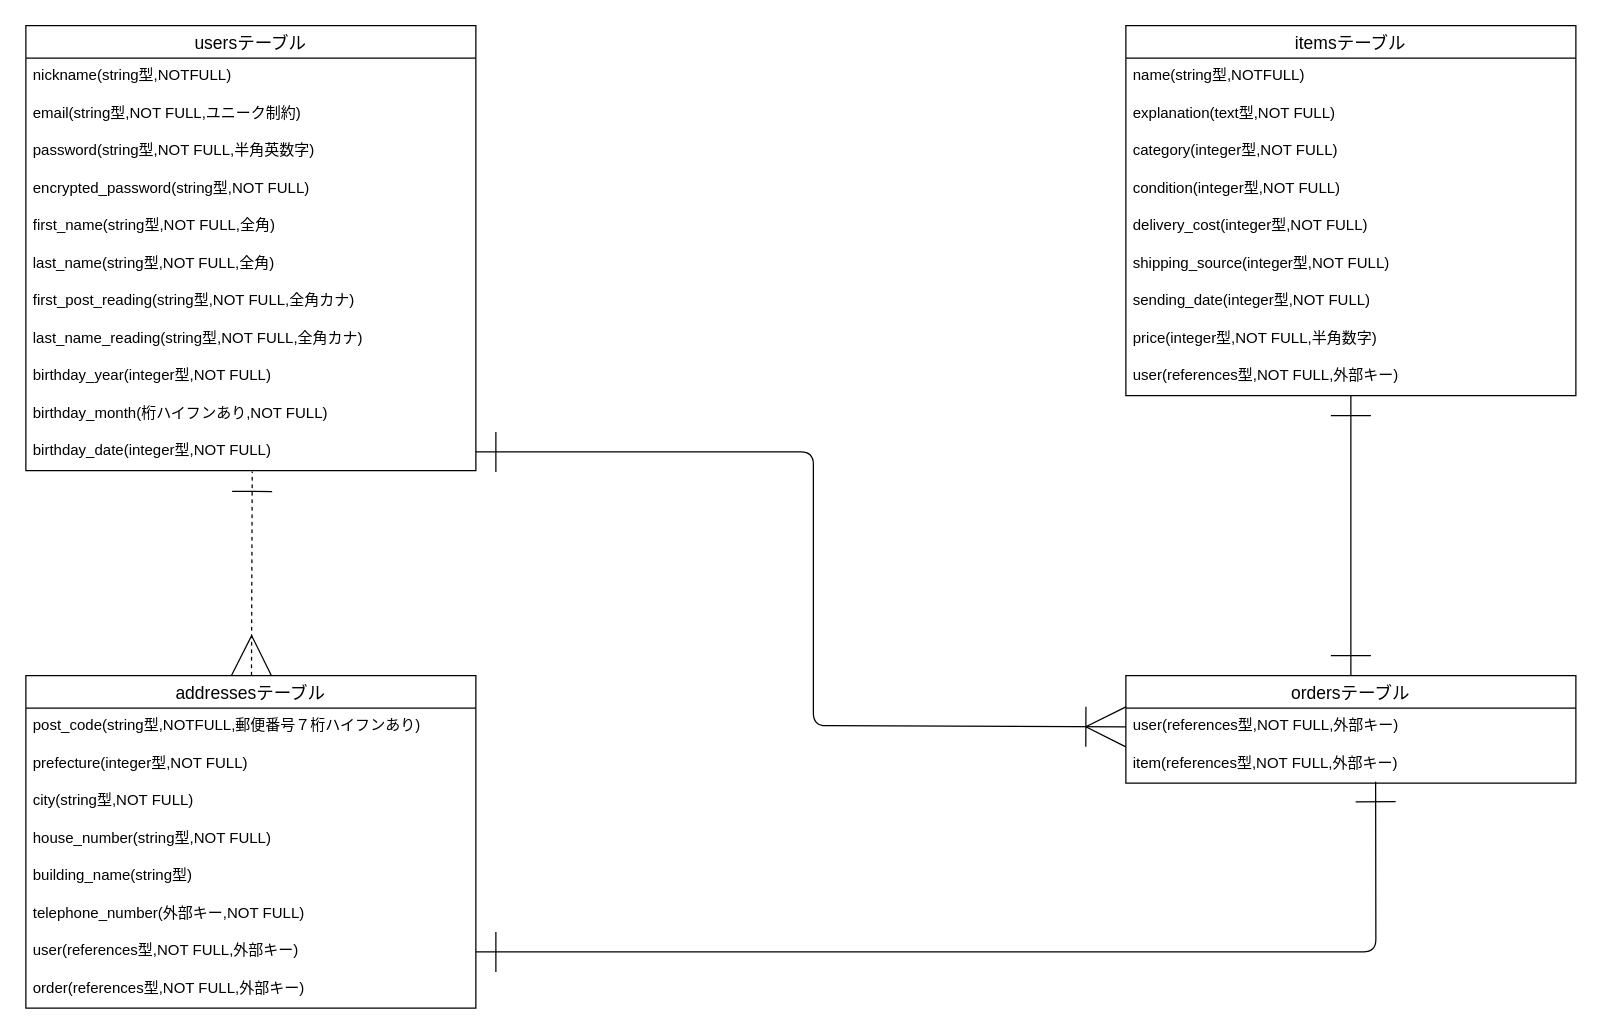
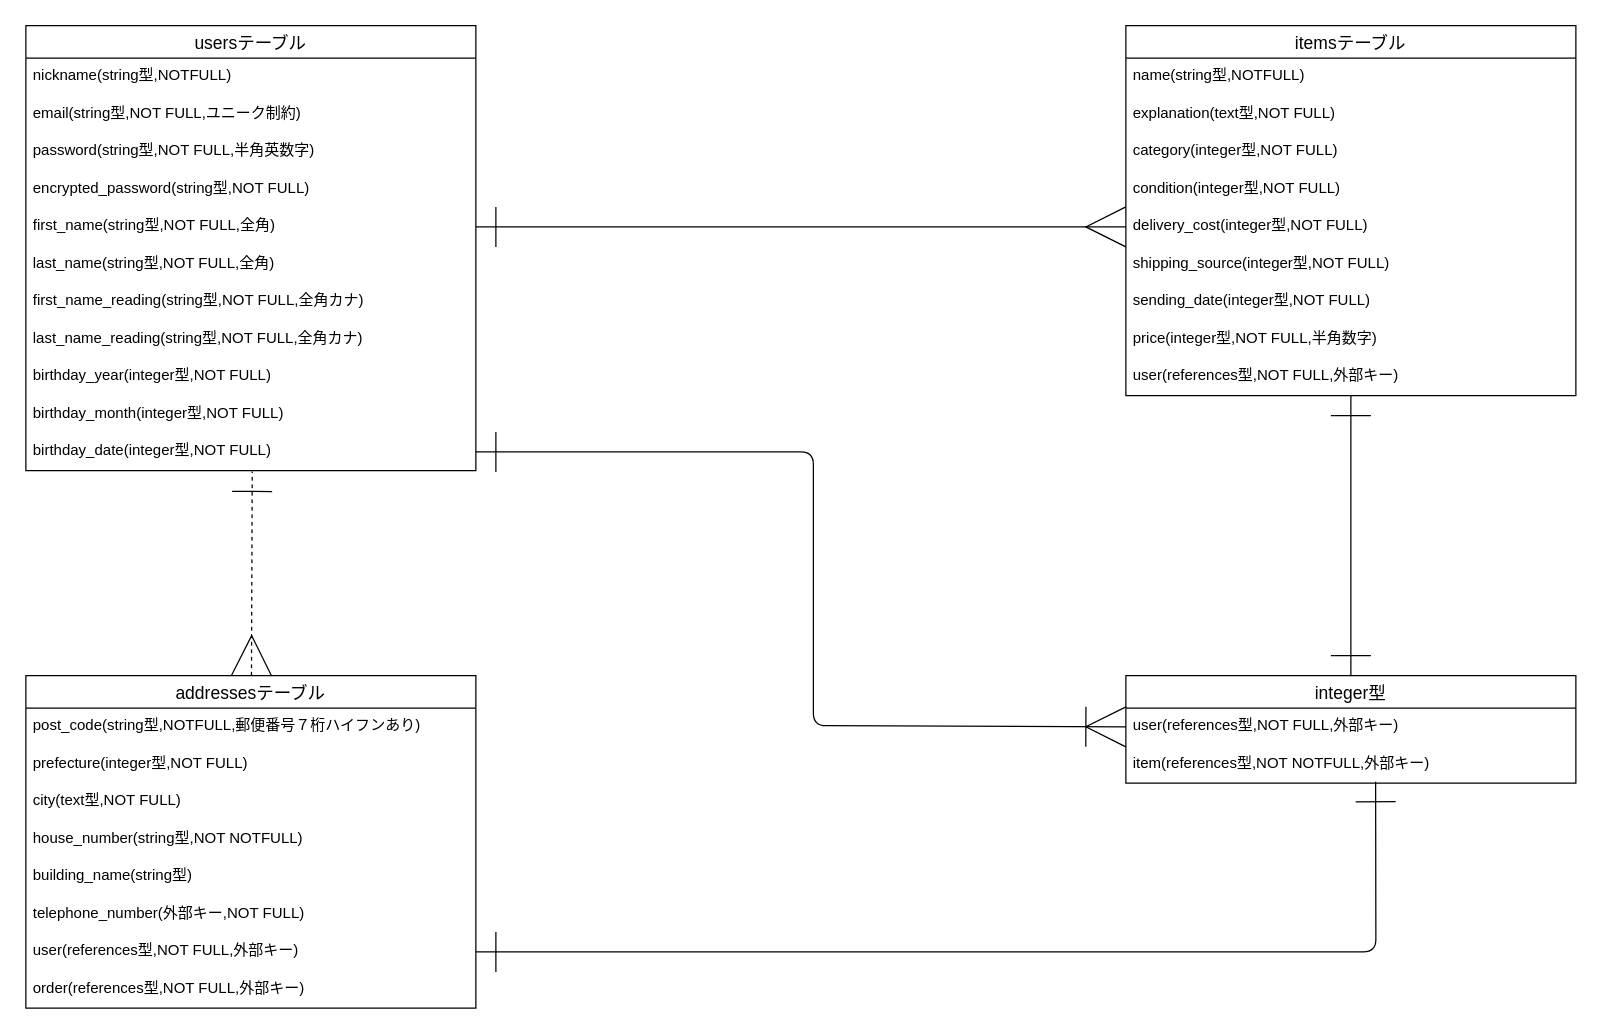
none -> (800, 227)
(210, 300) -> (210, 300)
(184, 413) -> (167, 413)
(1350, 693) -> (1350, 693)
(1271, 763) -> (1284, 763)
(120, 800) -> (114, 800)
(156, 838) -> (169, 838)
